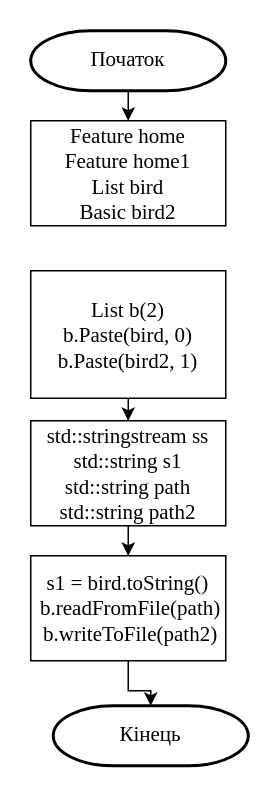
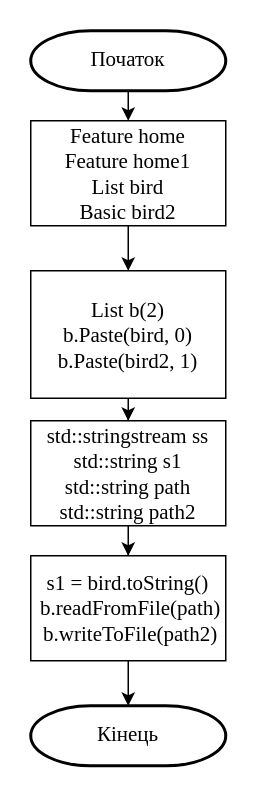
none -> (128, 254)
(151, 736) -> (128, 736)
